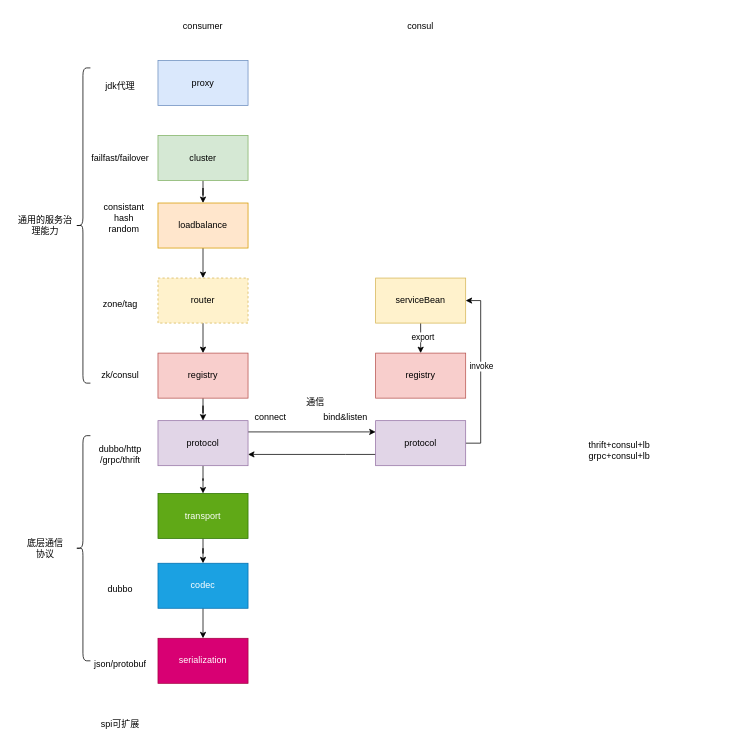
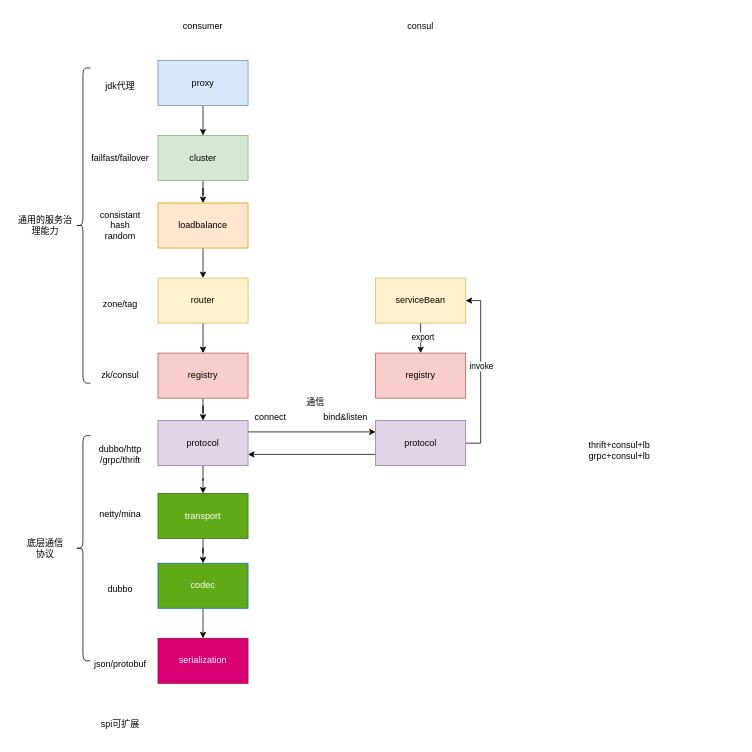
none -> (203, 129)
(124, 218) -> (120, 225)
(203, 300) -> (203, 300)
none -> (120, 514)
(203, 585) -> (203, 585)
